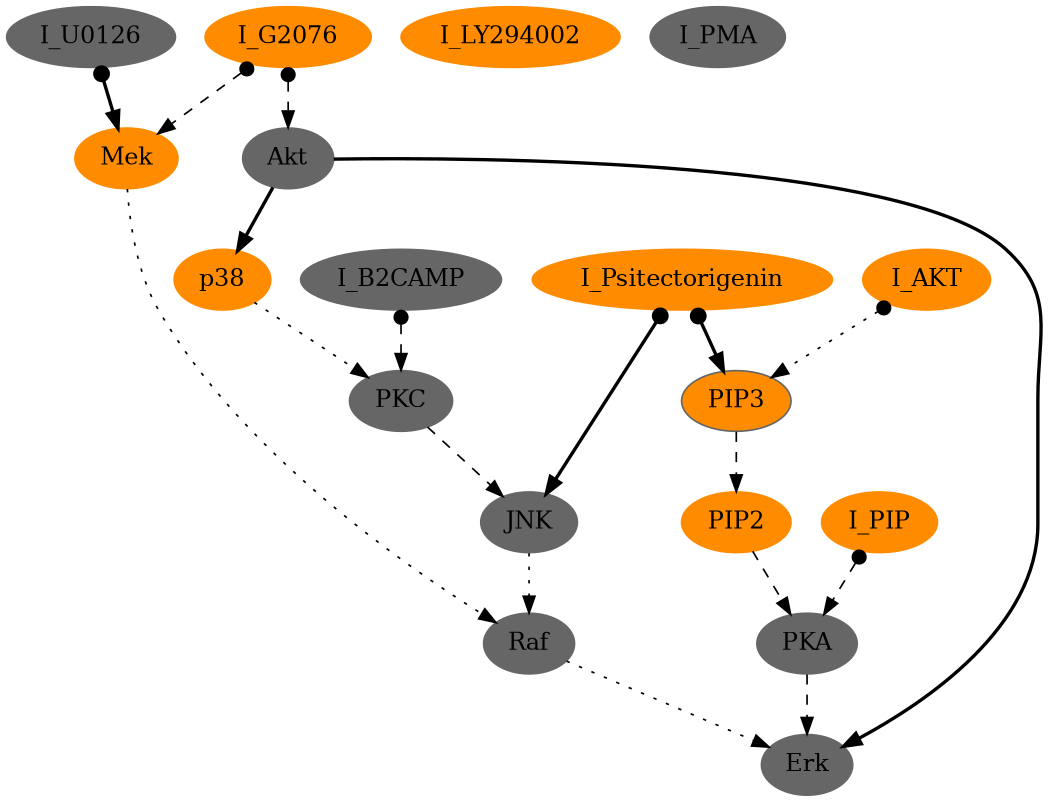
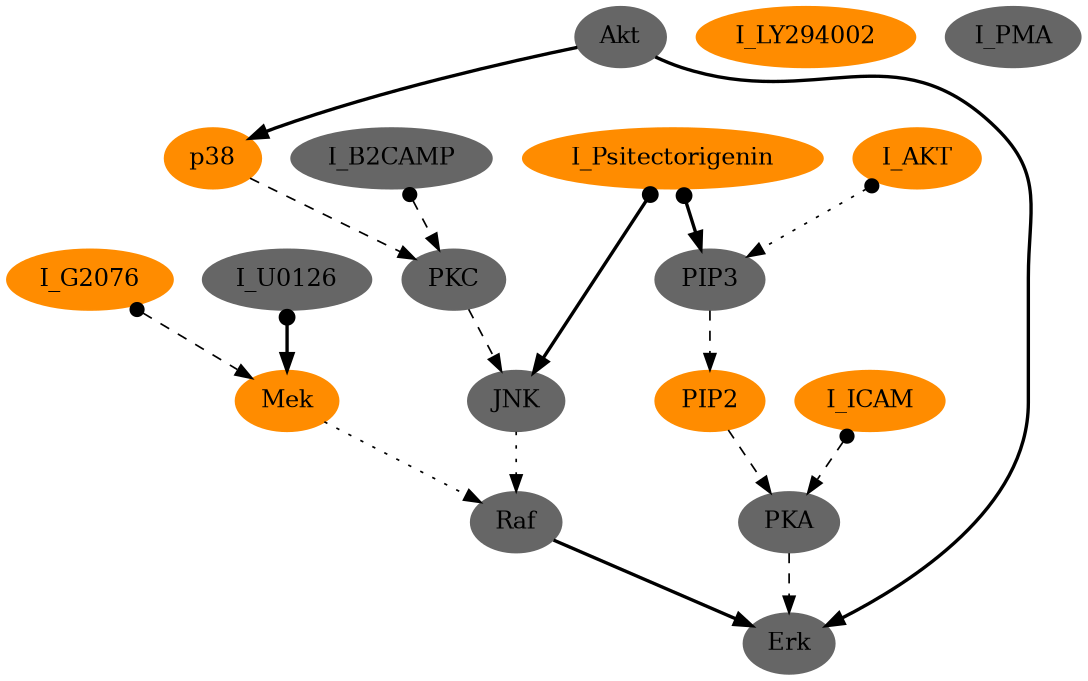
(288, 96) -> none
(304, 335) -> (325, 215)
(736, 401) -> (710, 280)
(880, 522) -> (870, 401)
(660, 701) -> (645, 580)
